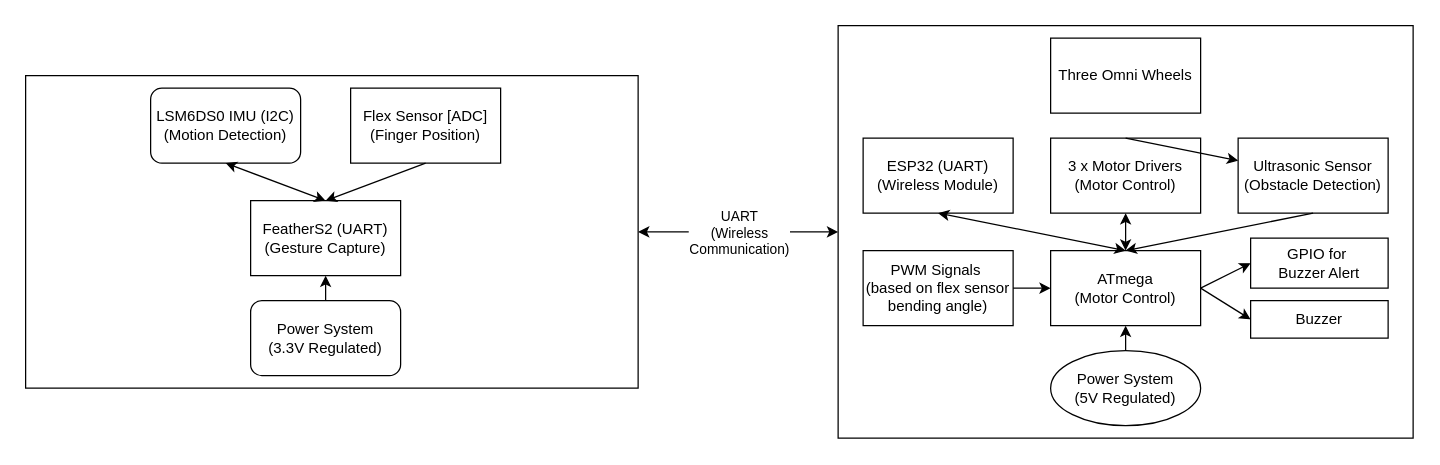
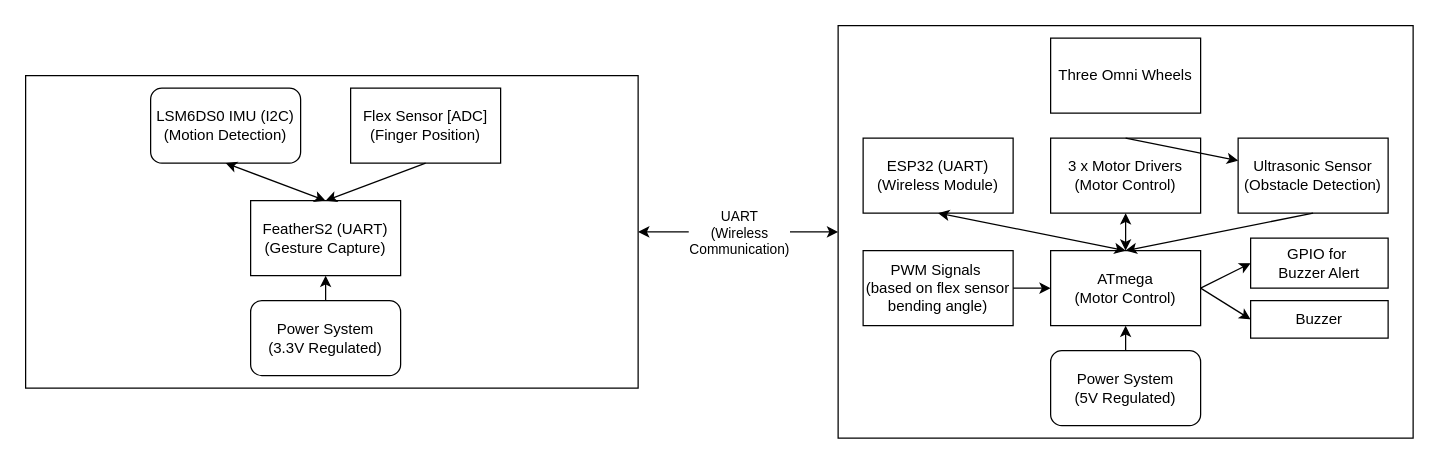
(1126, 388) -> (1126, 388)
